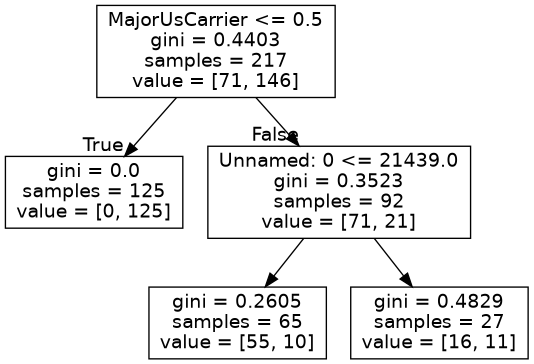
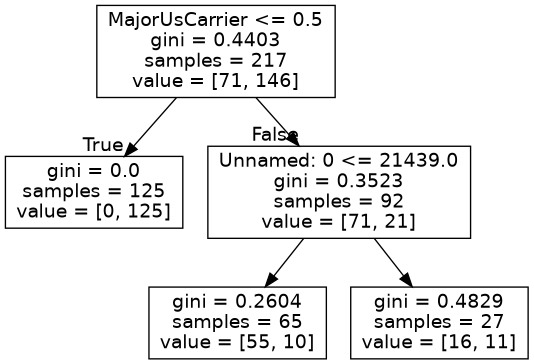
(238, 323) -> (238, 323)
